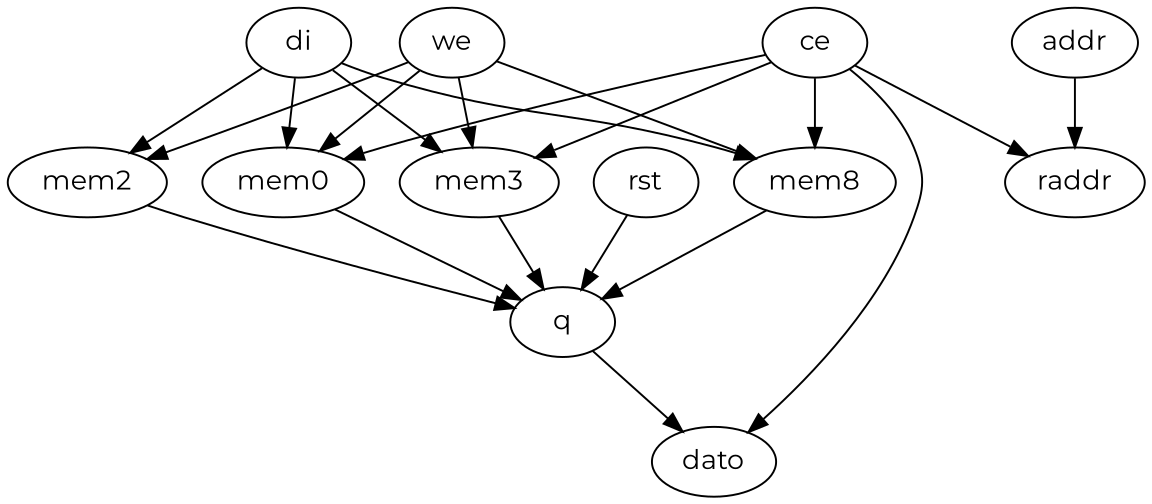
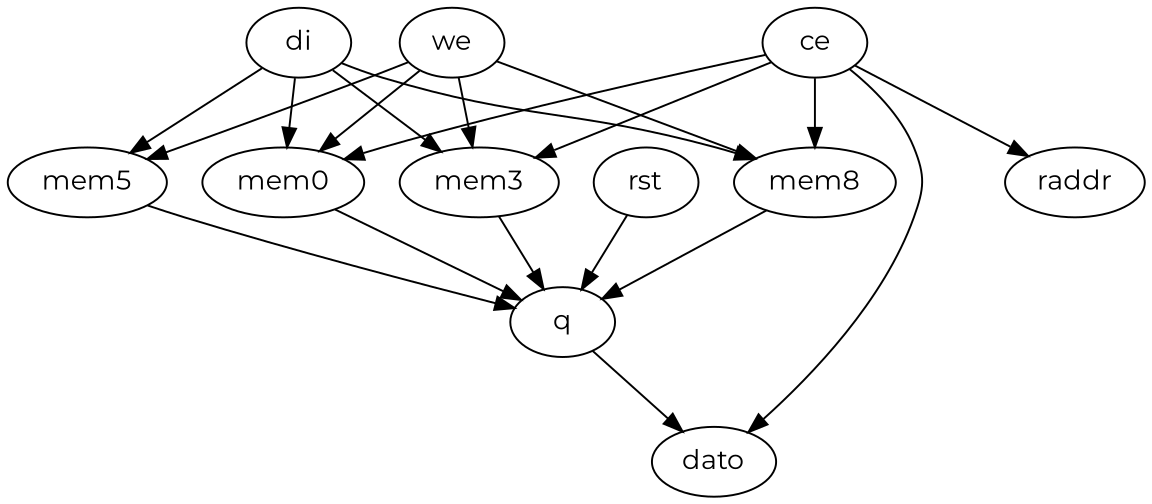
(1075, 43) -> none
(87, 182) -> (87, 182)
